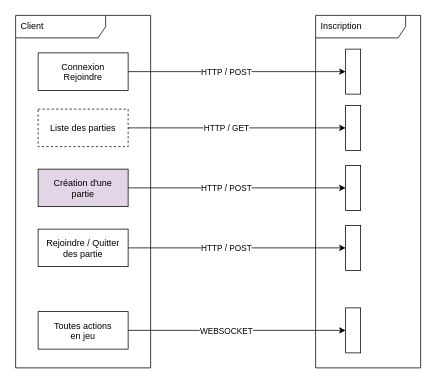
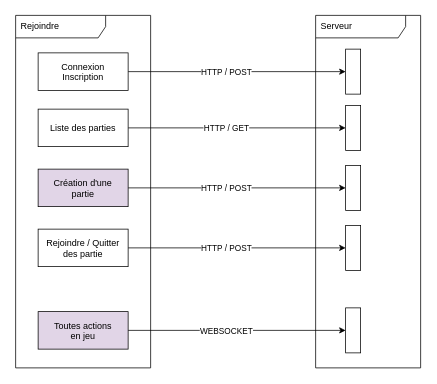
(33, 27) -> (42, 27)
(346, 27) -> (338, 27)
(83, 67) -> (83, 67)
(83, 128) -> (83, 128)
(83, 330) -> (83, 330)
